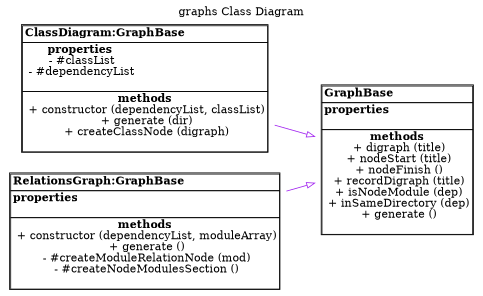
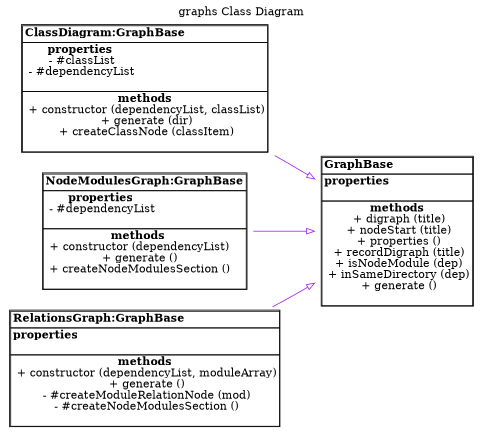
(145, 132) -> (145, 132)
(397, 170) -> (397, 241)
none -> (145, 231)
